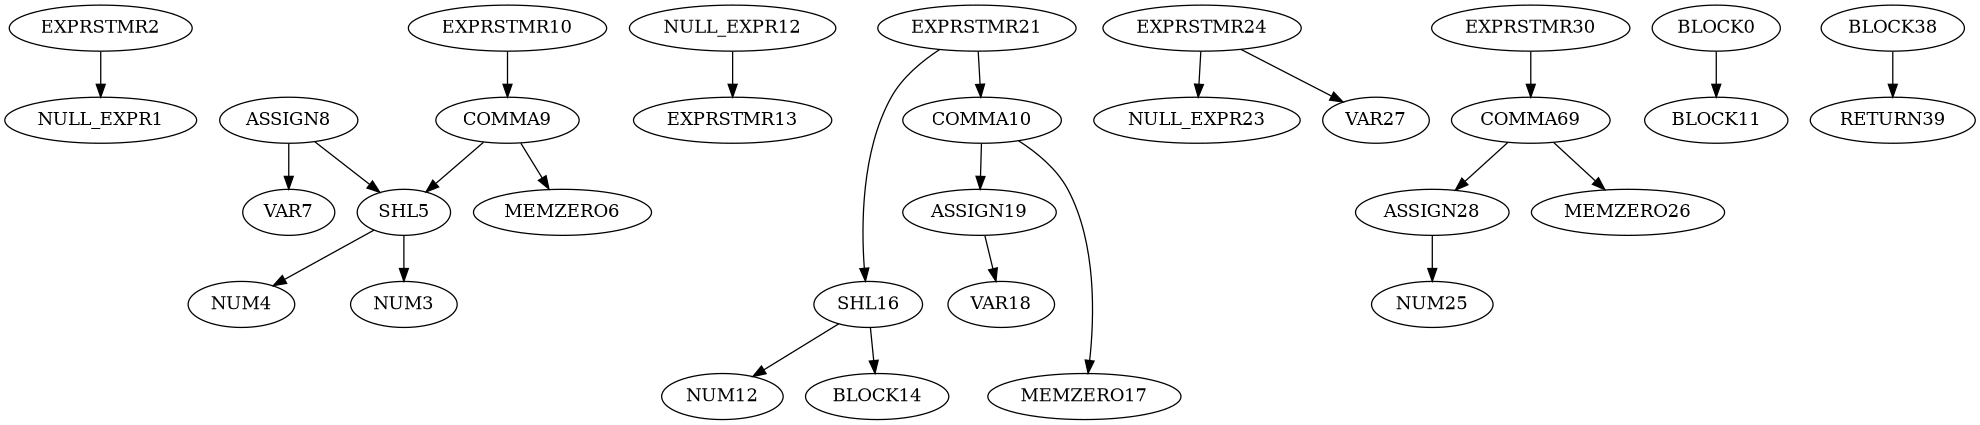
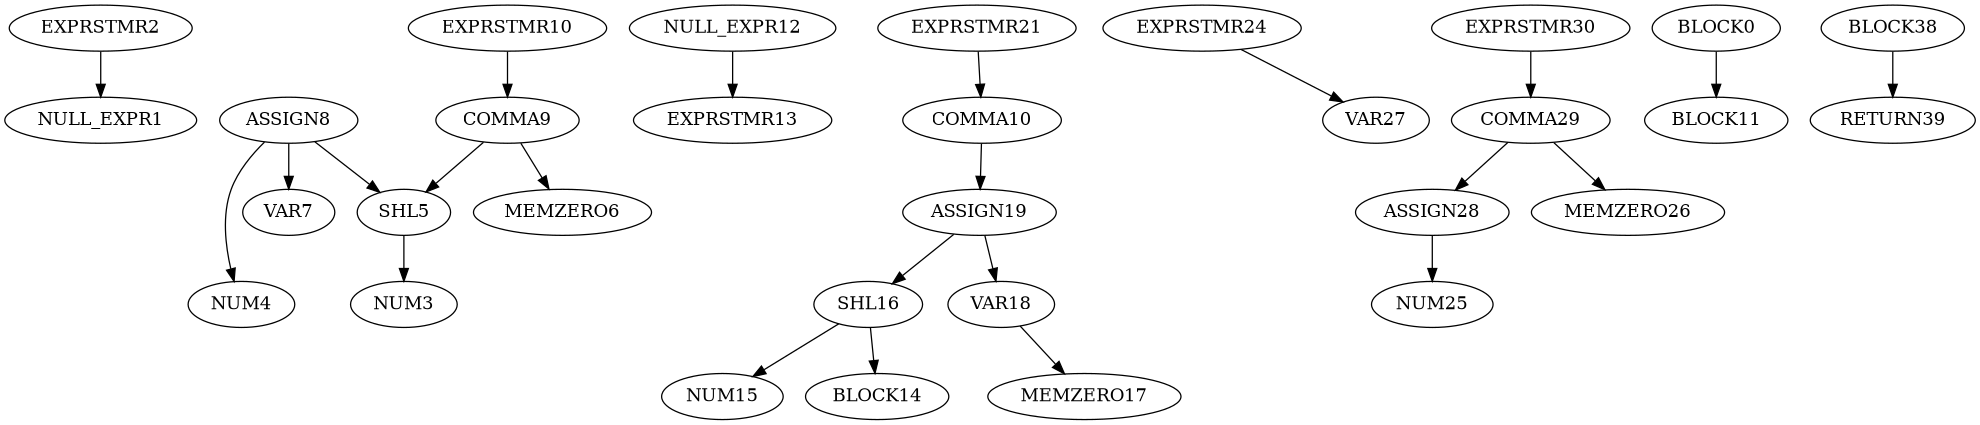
(1197, 120) -> none
(1531, 120) -> (1531, 120)
(872, 147) -> (928, 255)
(1085, 239) -> (1038, 345)
(329, 255) -> (228, 200)
(722, 397) -> (722, 397)
